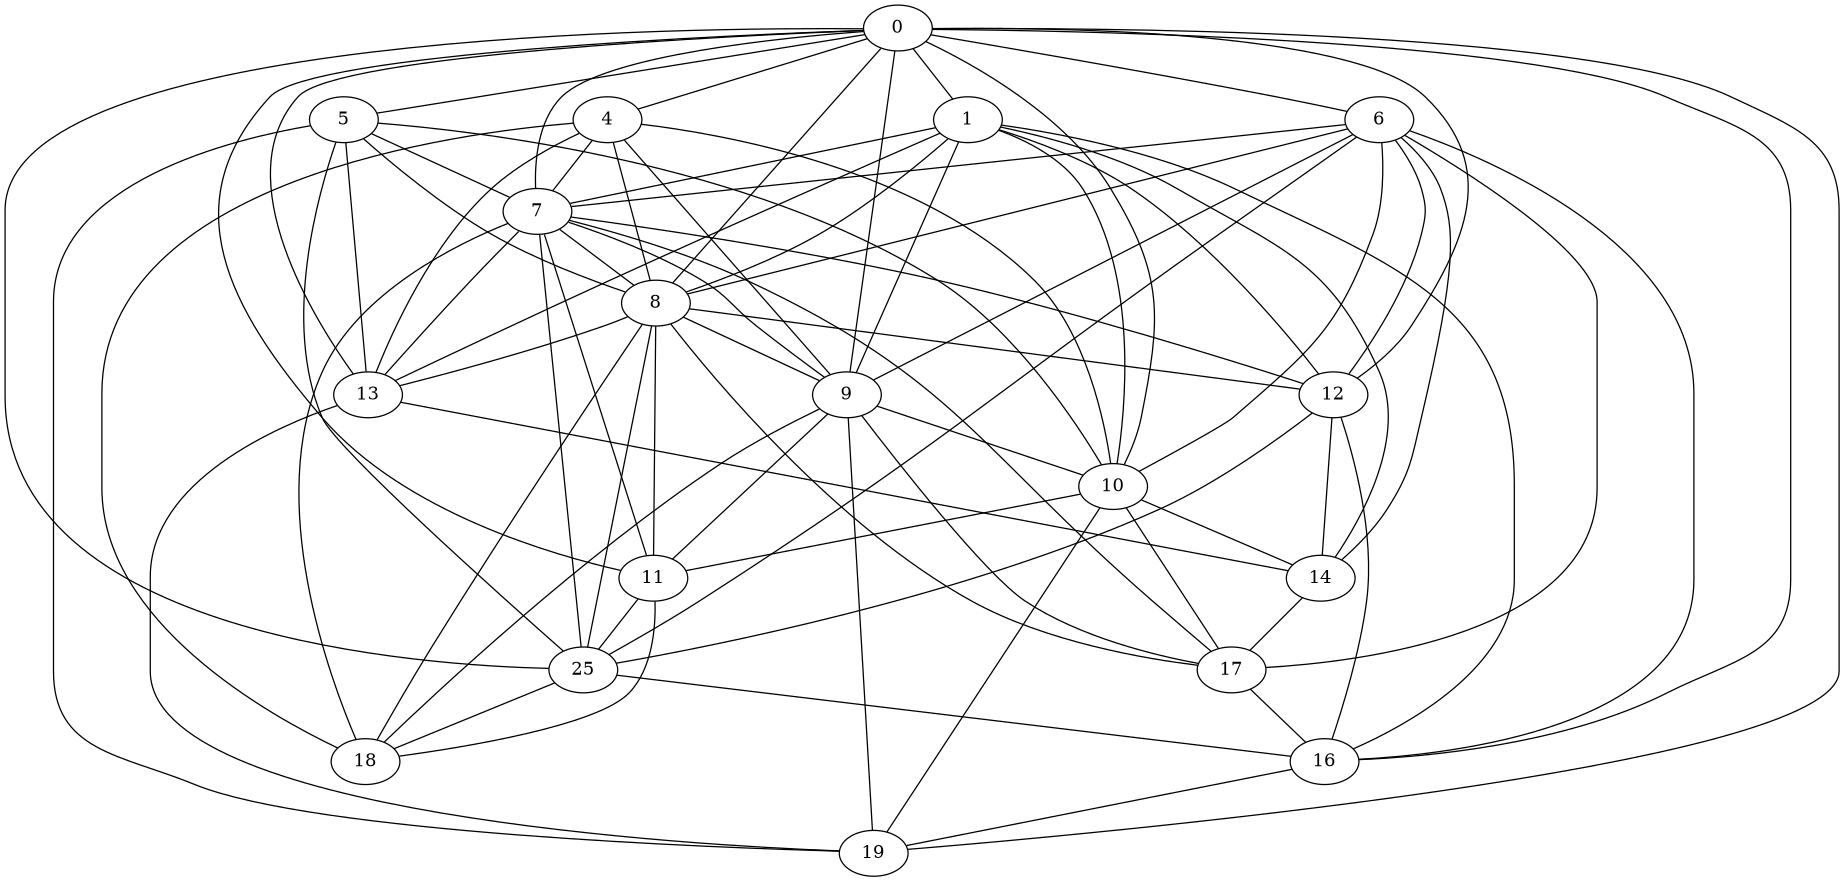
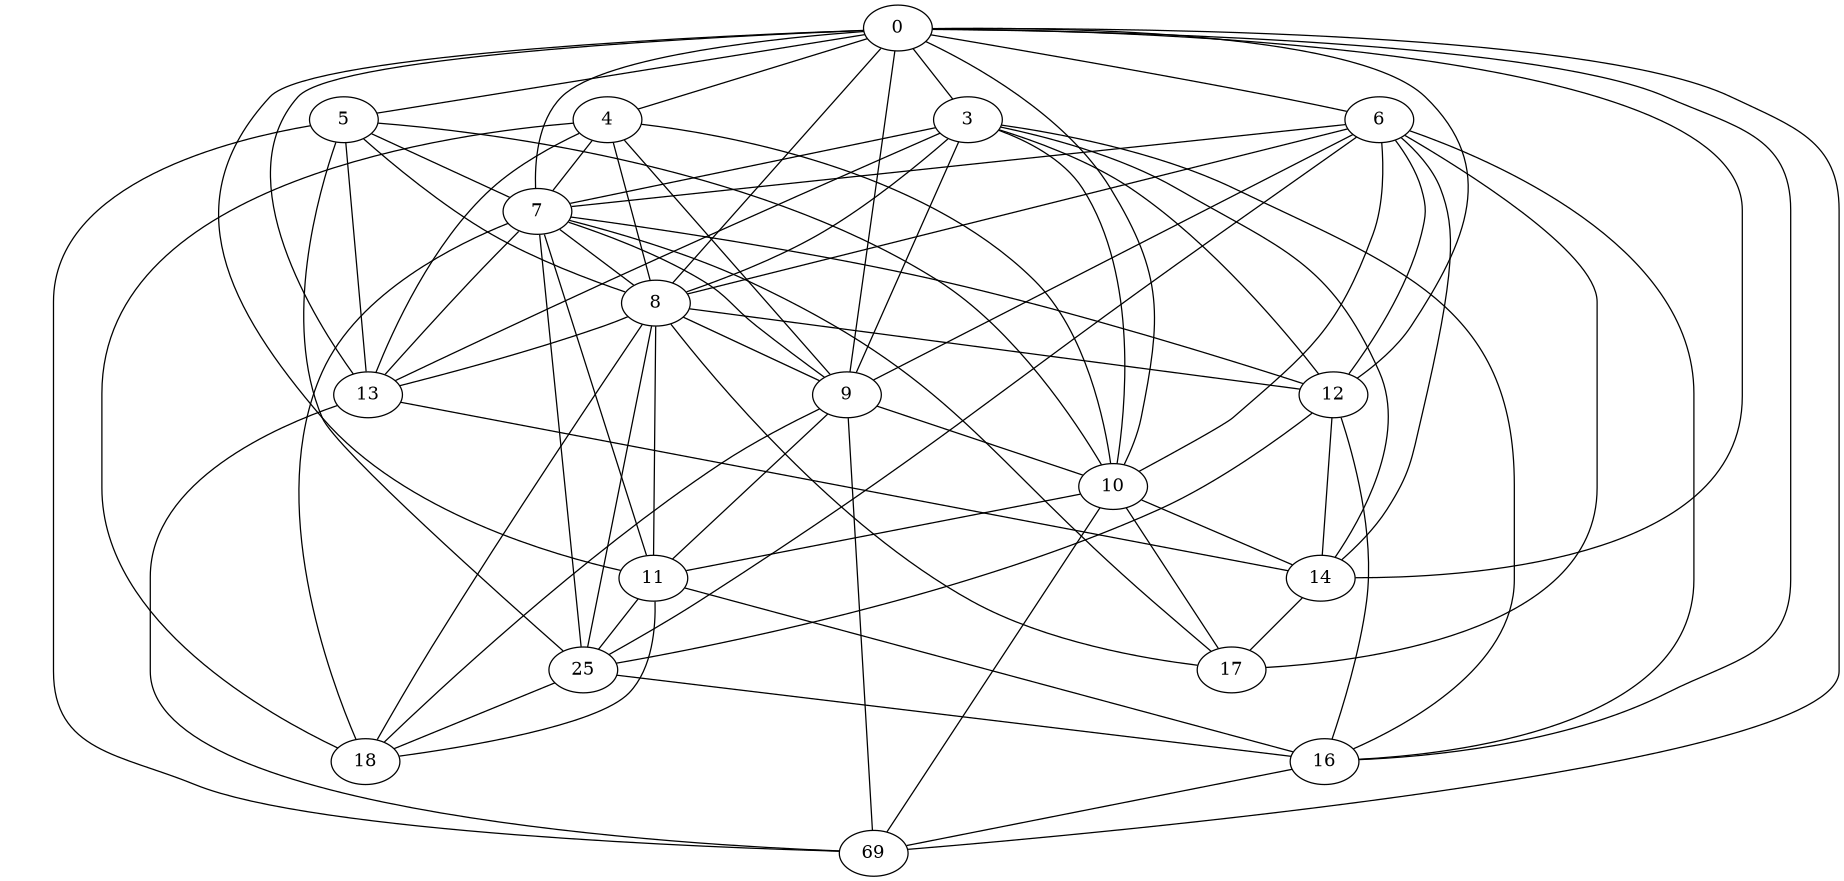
(968, 120) -> (968, 120)
(19, 182) -> (1678, 134)
(1002, 581) -> none
(1278, 716) -> (974, 666)
(874, 853) -> (874, 853)
